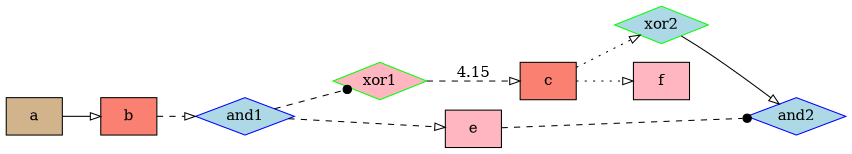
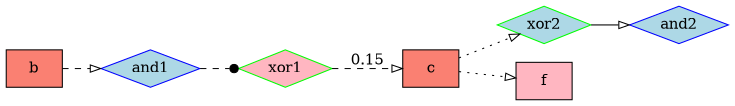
(473, 73) -> (367, 61)
(34, 116) -> none
(473, 129) -> none
